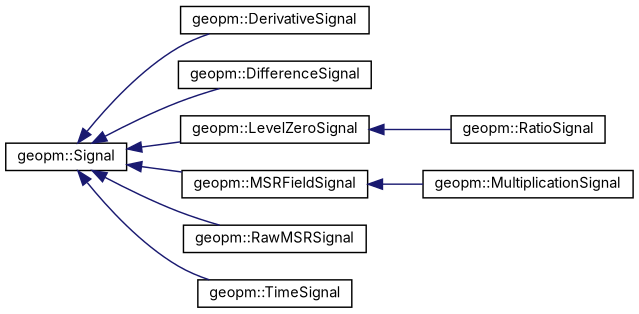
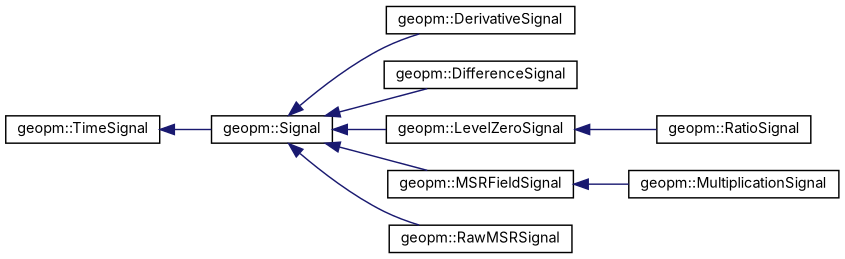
(142, 240) -> (193, 130)
